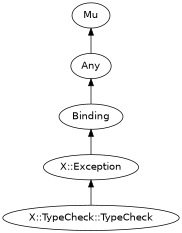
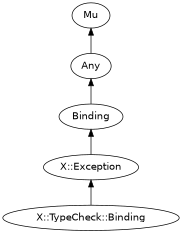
(91, 218) -> (91, 218)
